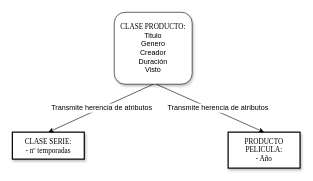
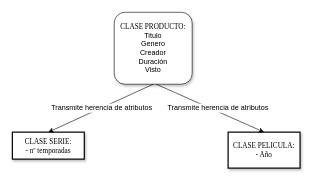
(264, 150) -> (264, 150)
